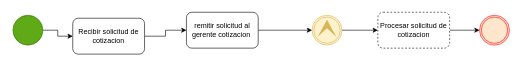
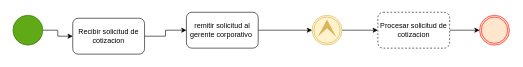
(222, 30) -> (222, 30)
